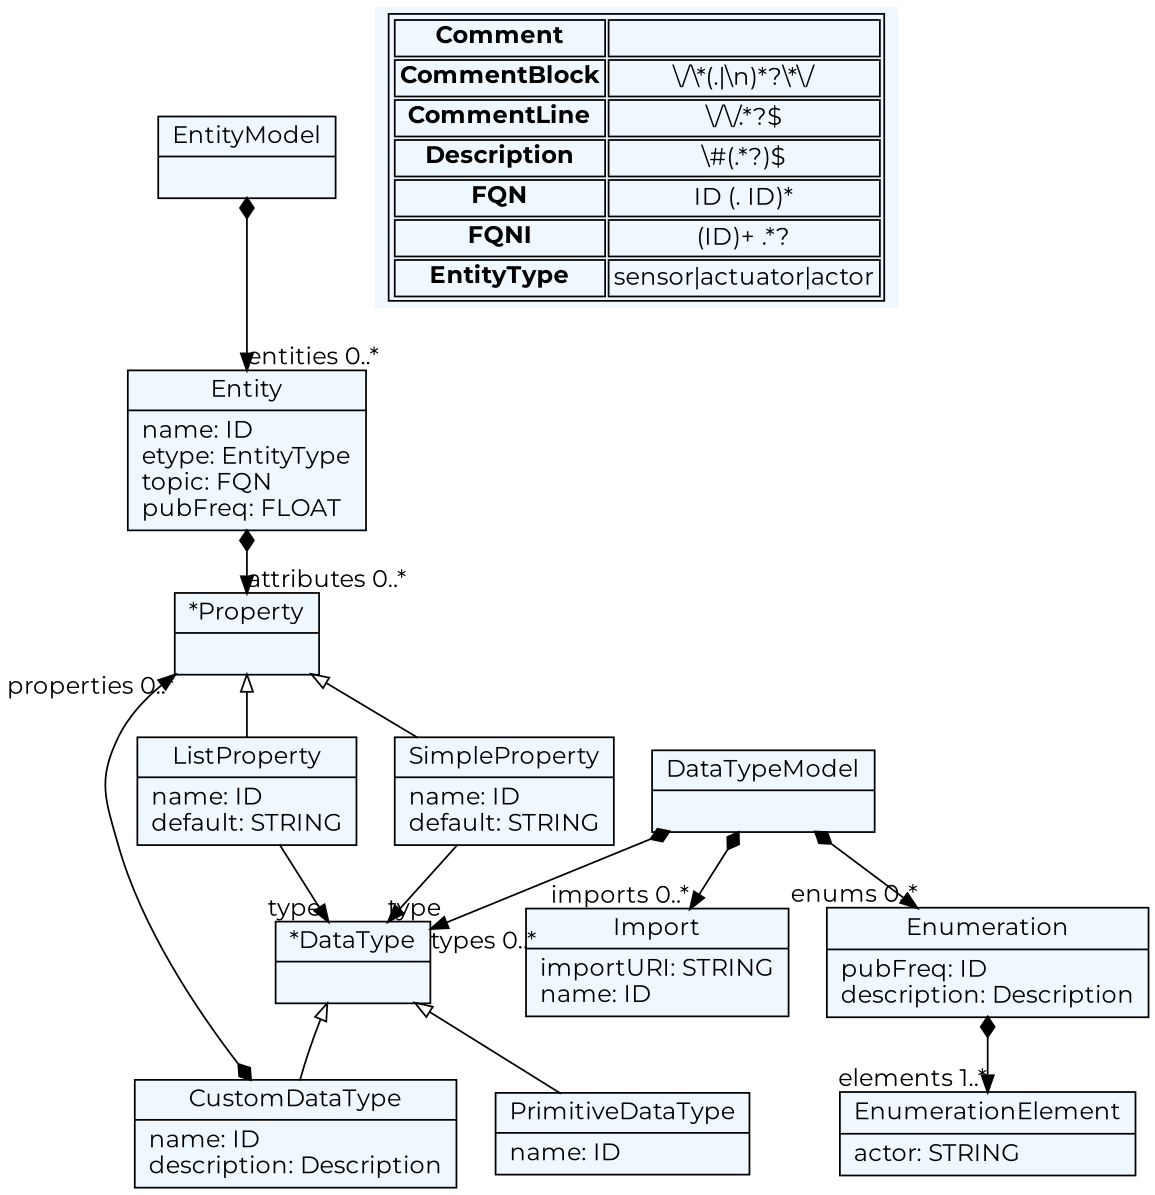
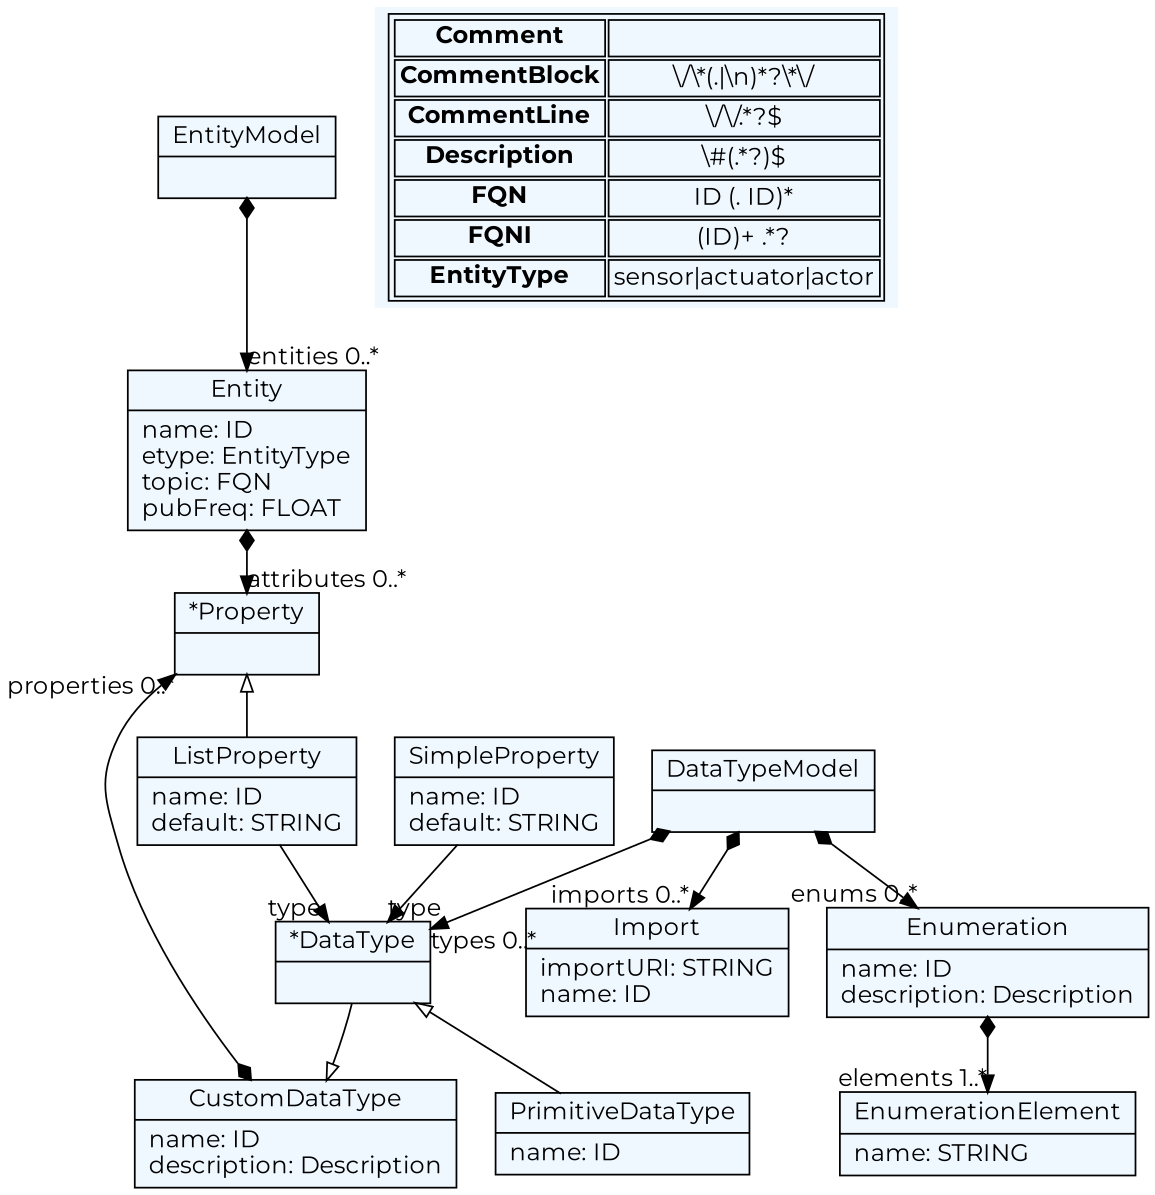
(372, 711) -> none
(915, 969) -> (896, 969)
(309, 1050) -> (343, 1034)
(937, 1154) -> (942, 1154)
